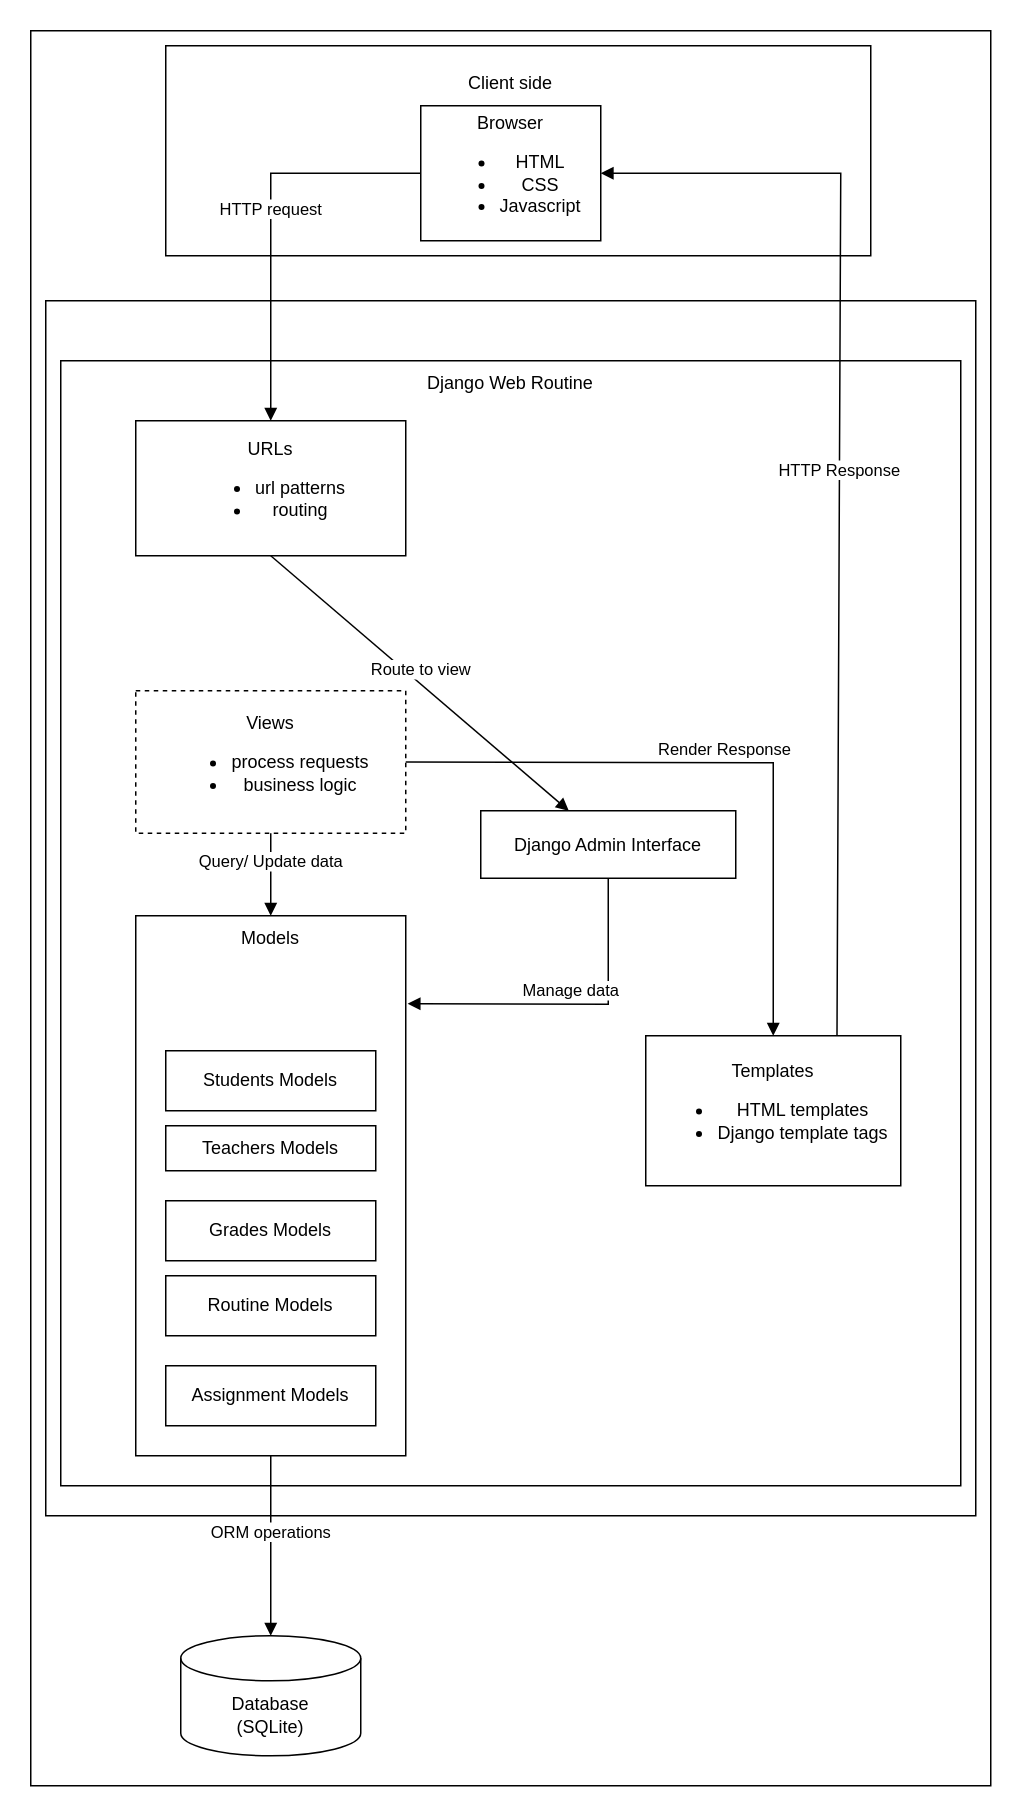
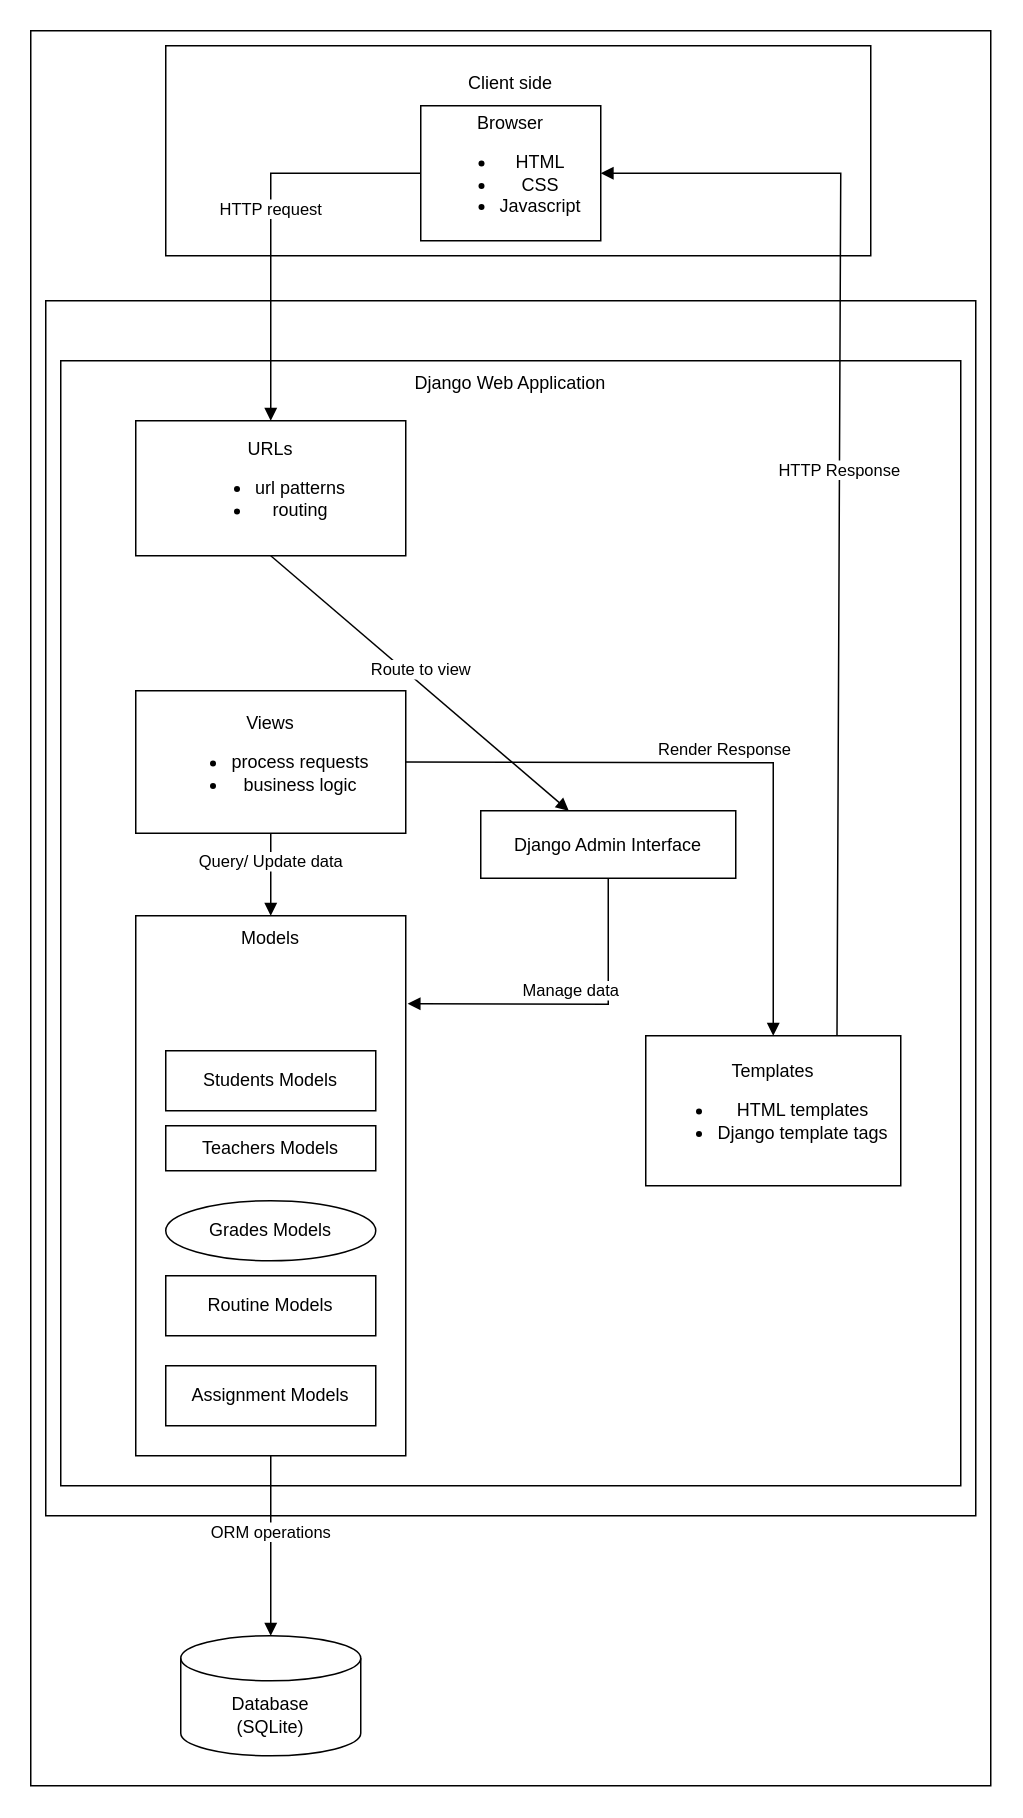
(511, 383) -> (511, 383)
(271, 762) -> (271, 762)
(271, 1231) -> (271, 1231)
